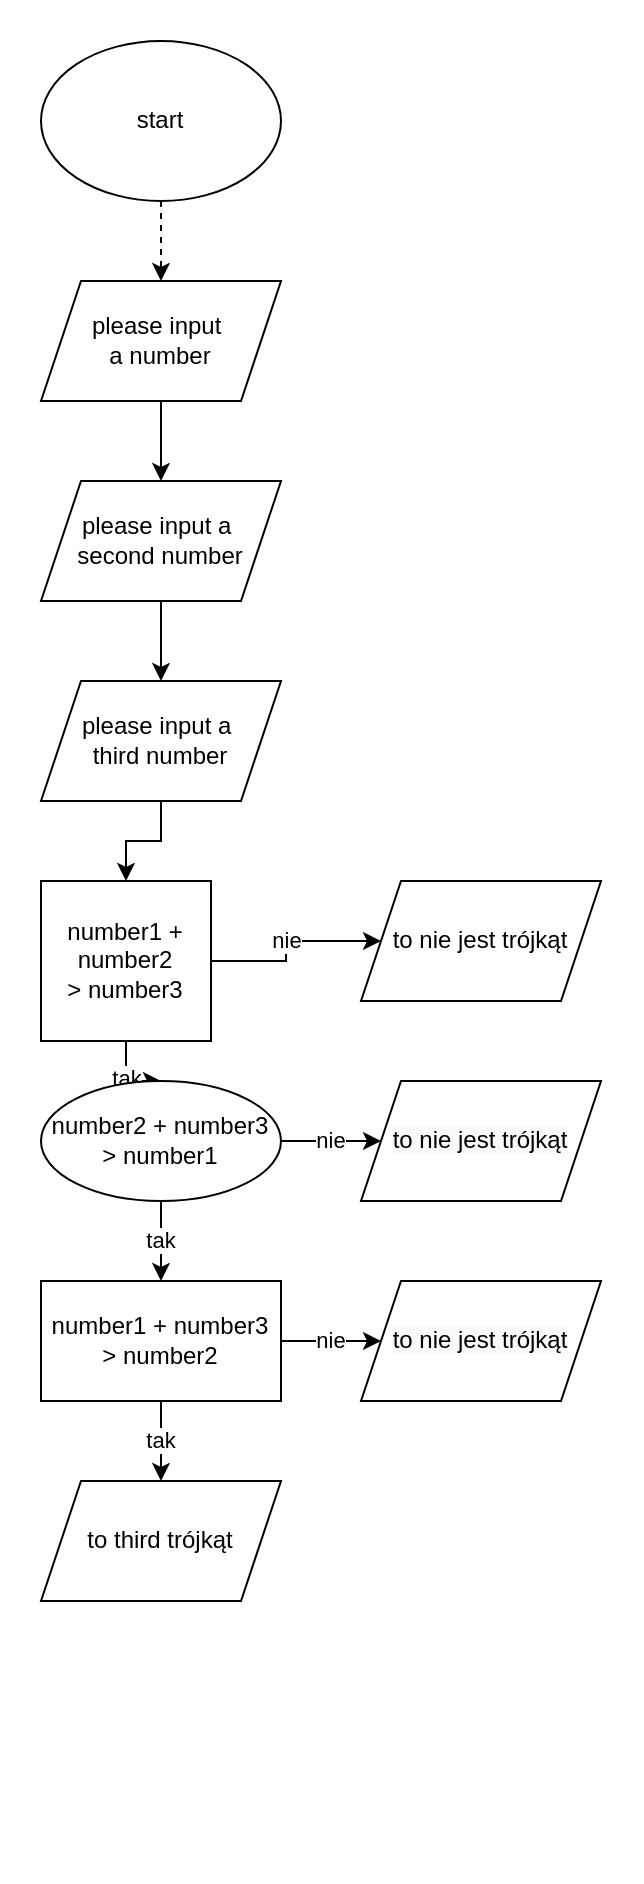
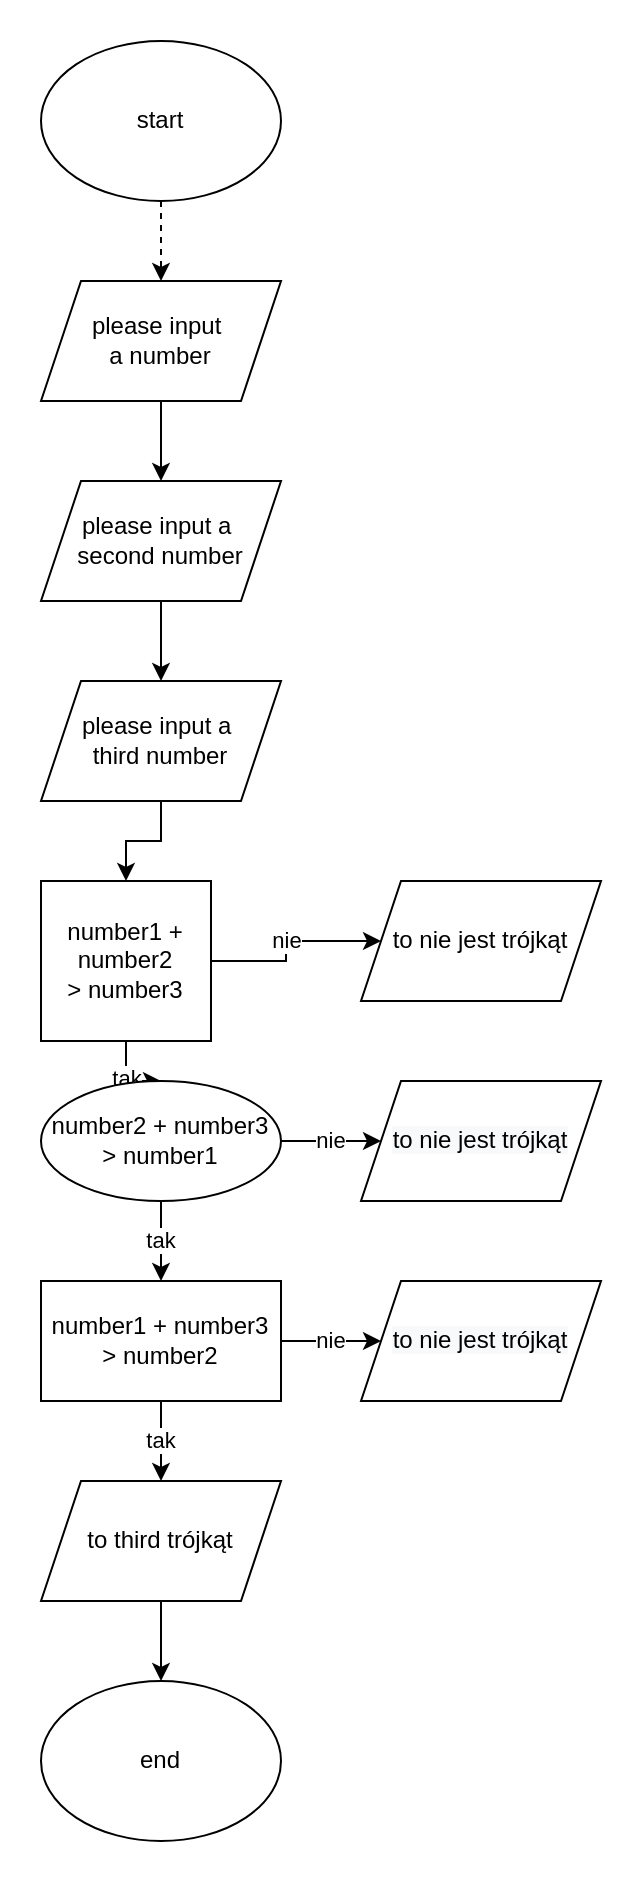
none -> (161, 1634)
none -> (161, 1761)
